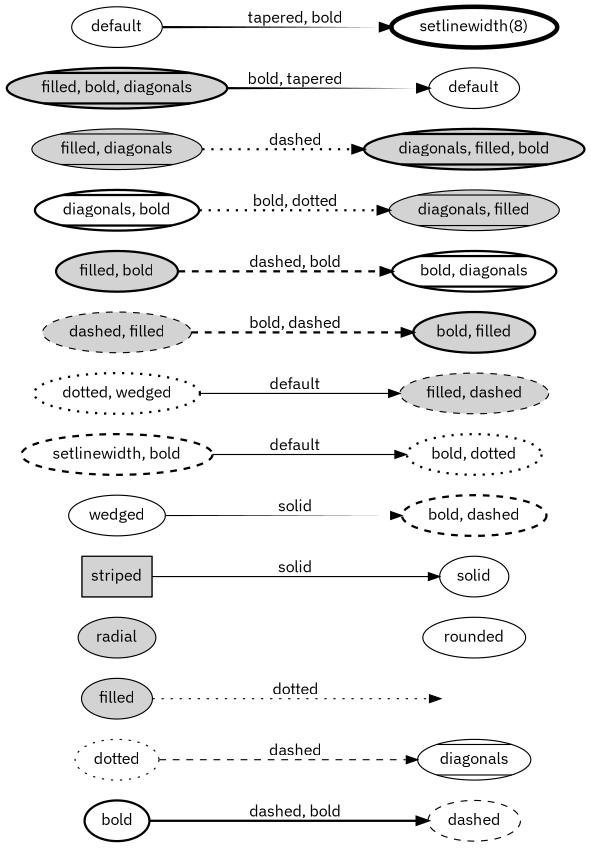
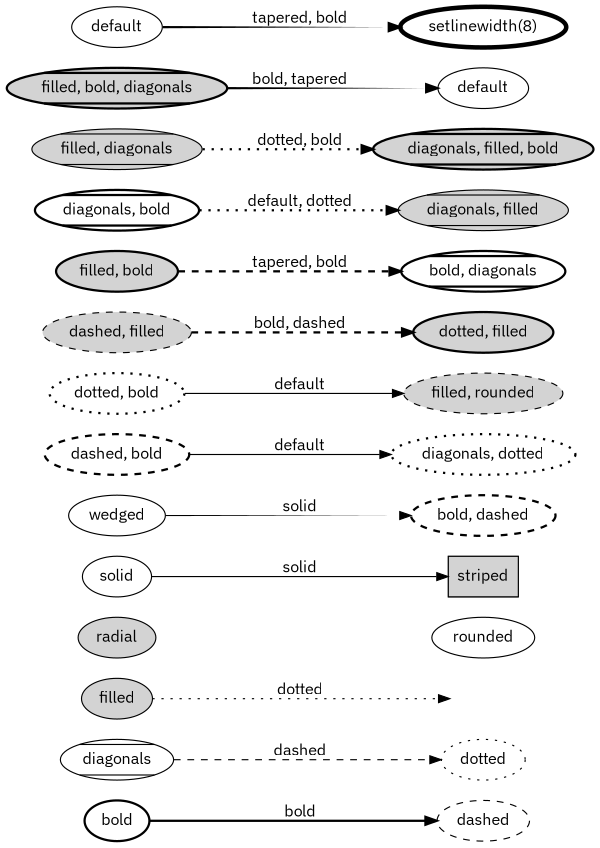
(296, 141) -> (300, 141)
(296, 202) -> (300, 202)
(296, 263) -> (300, 263)
(474, 332) -> (483, 332)
(117, 393) -> (117, 393)
(474, 393) -> (483, 393)
(117, 454) -> (117, 454)
(474, 454) -> (483, 454)
(290, 577) -> (294, 577)
(283, 760) -> (302, 760)
(296, 812) -> (300, 812)
